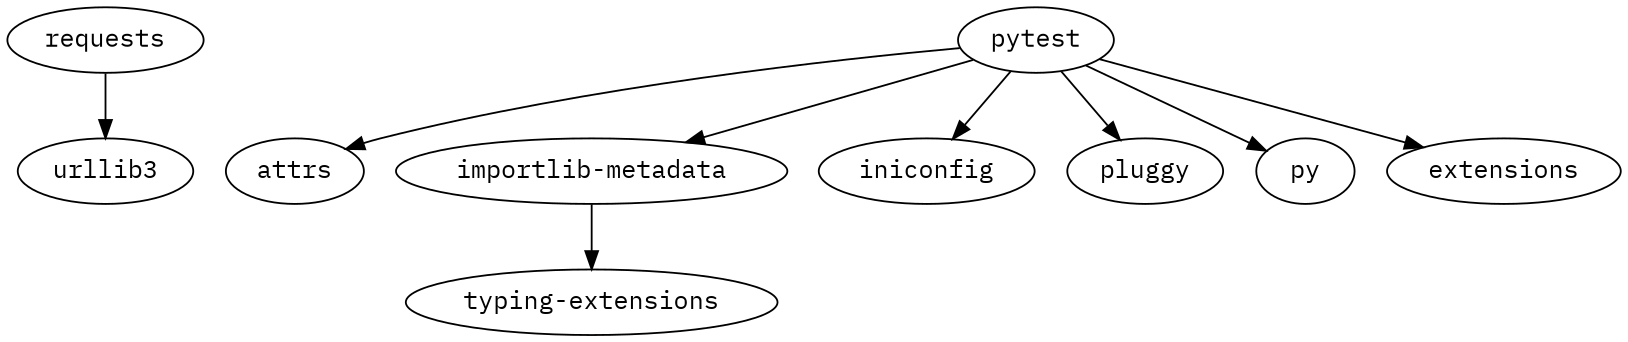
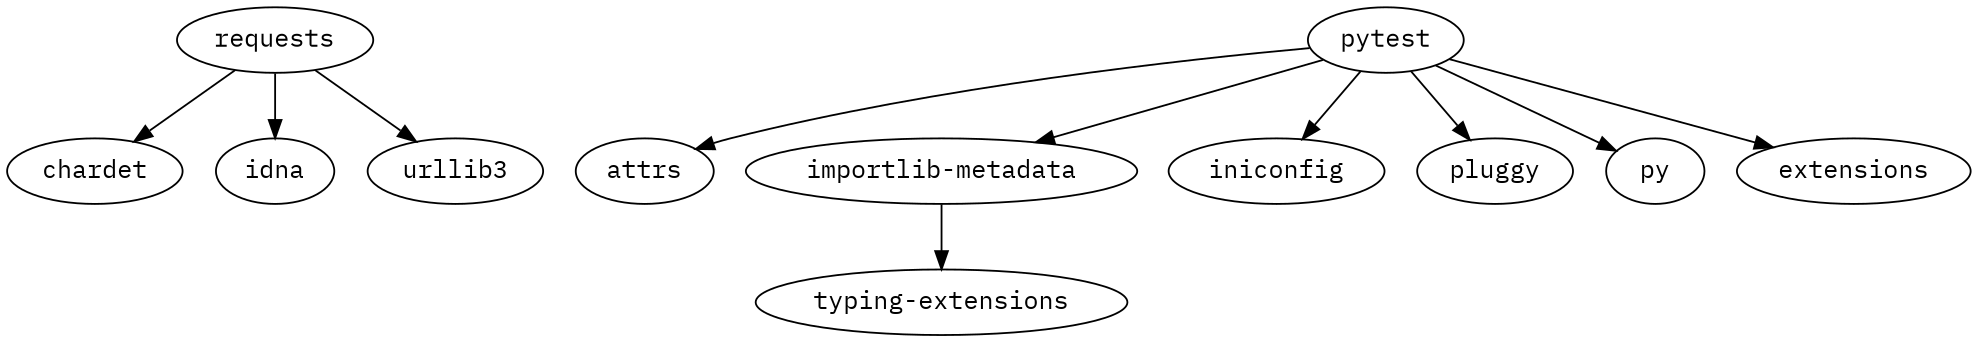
none -> (95, 171)
none -> (275, 171)
